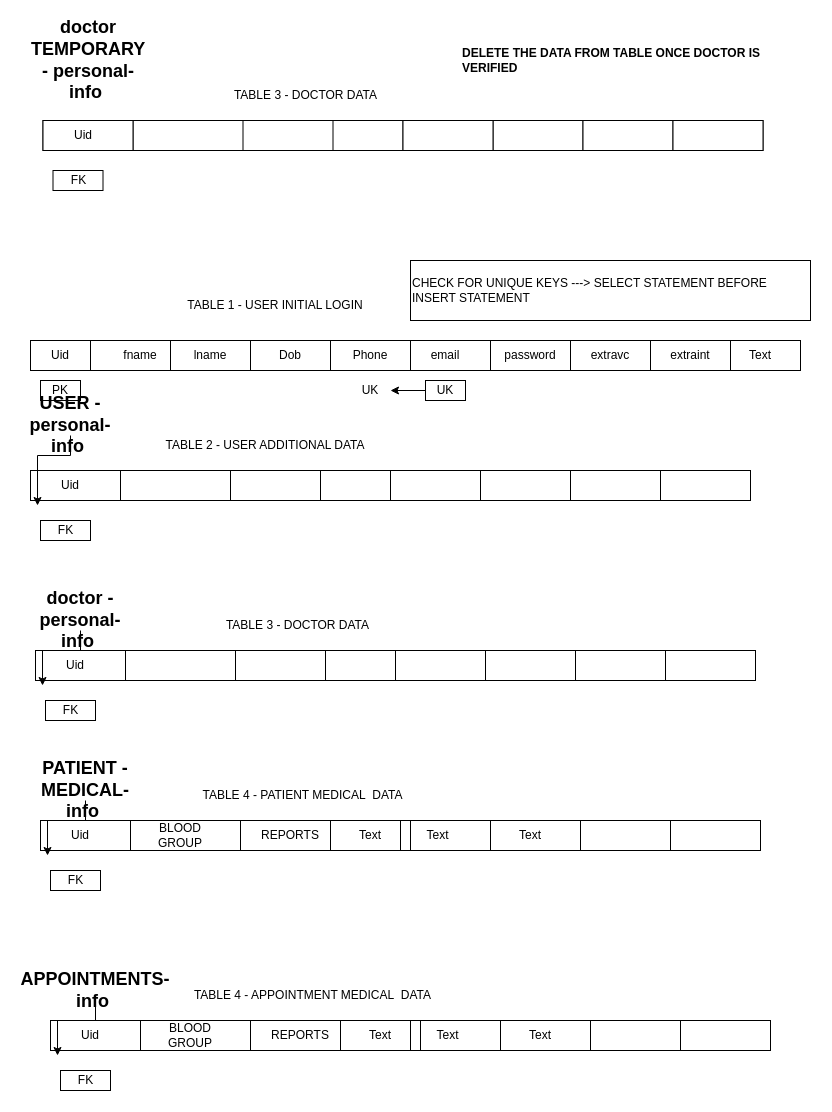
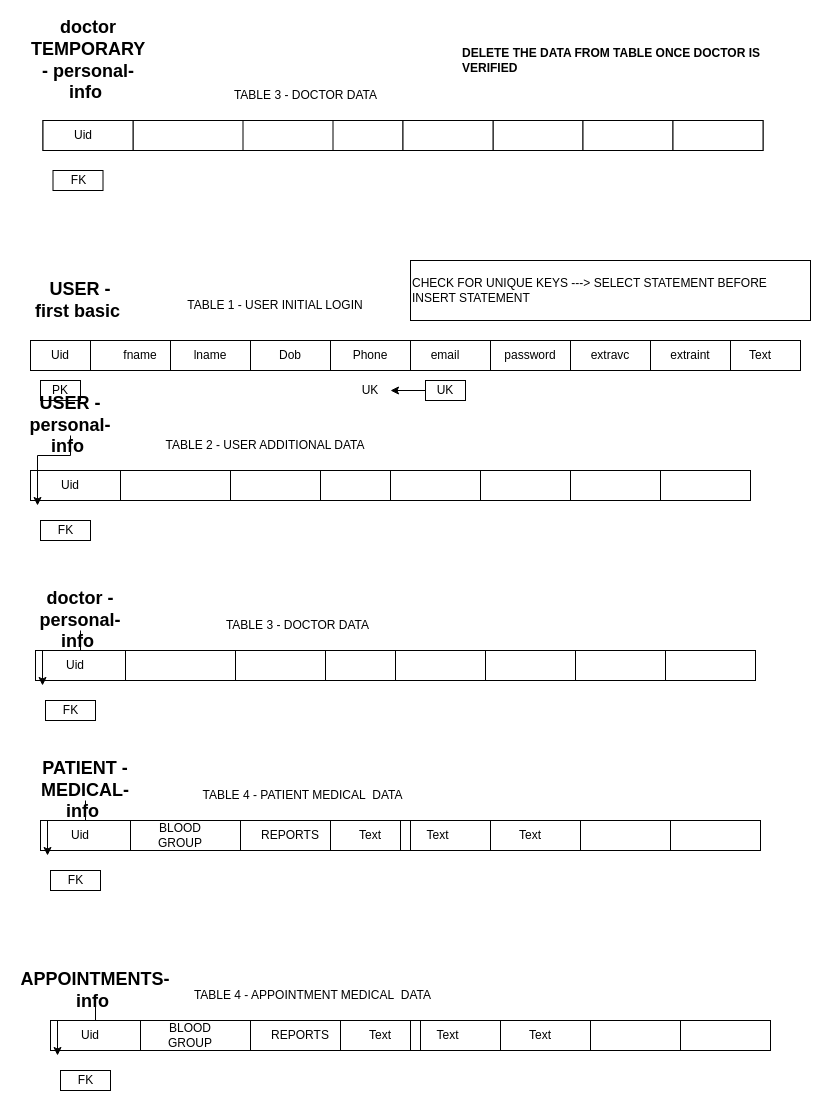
none -> (81, 301)
